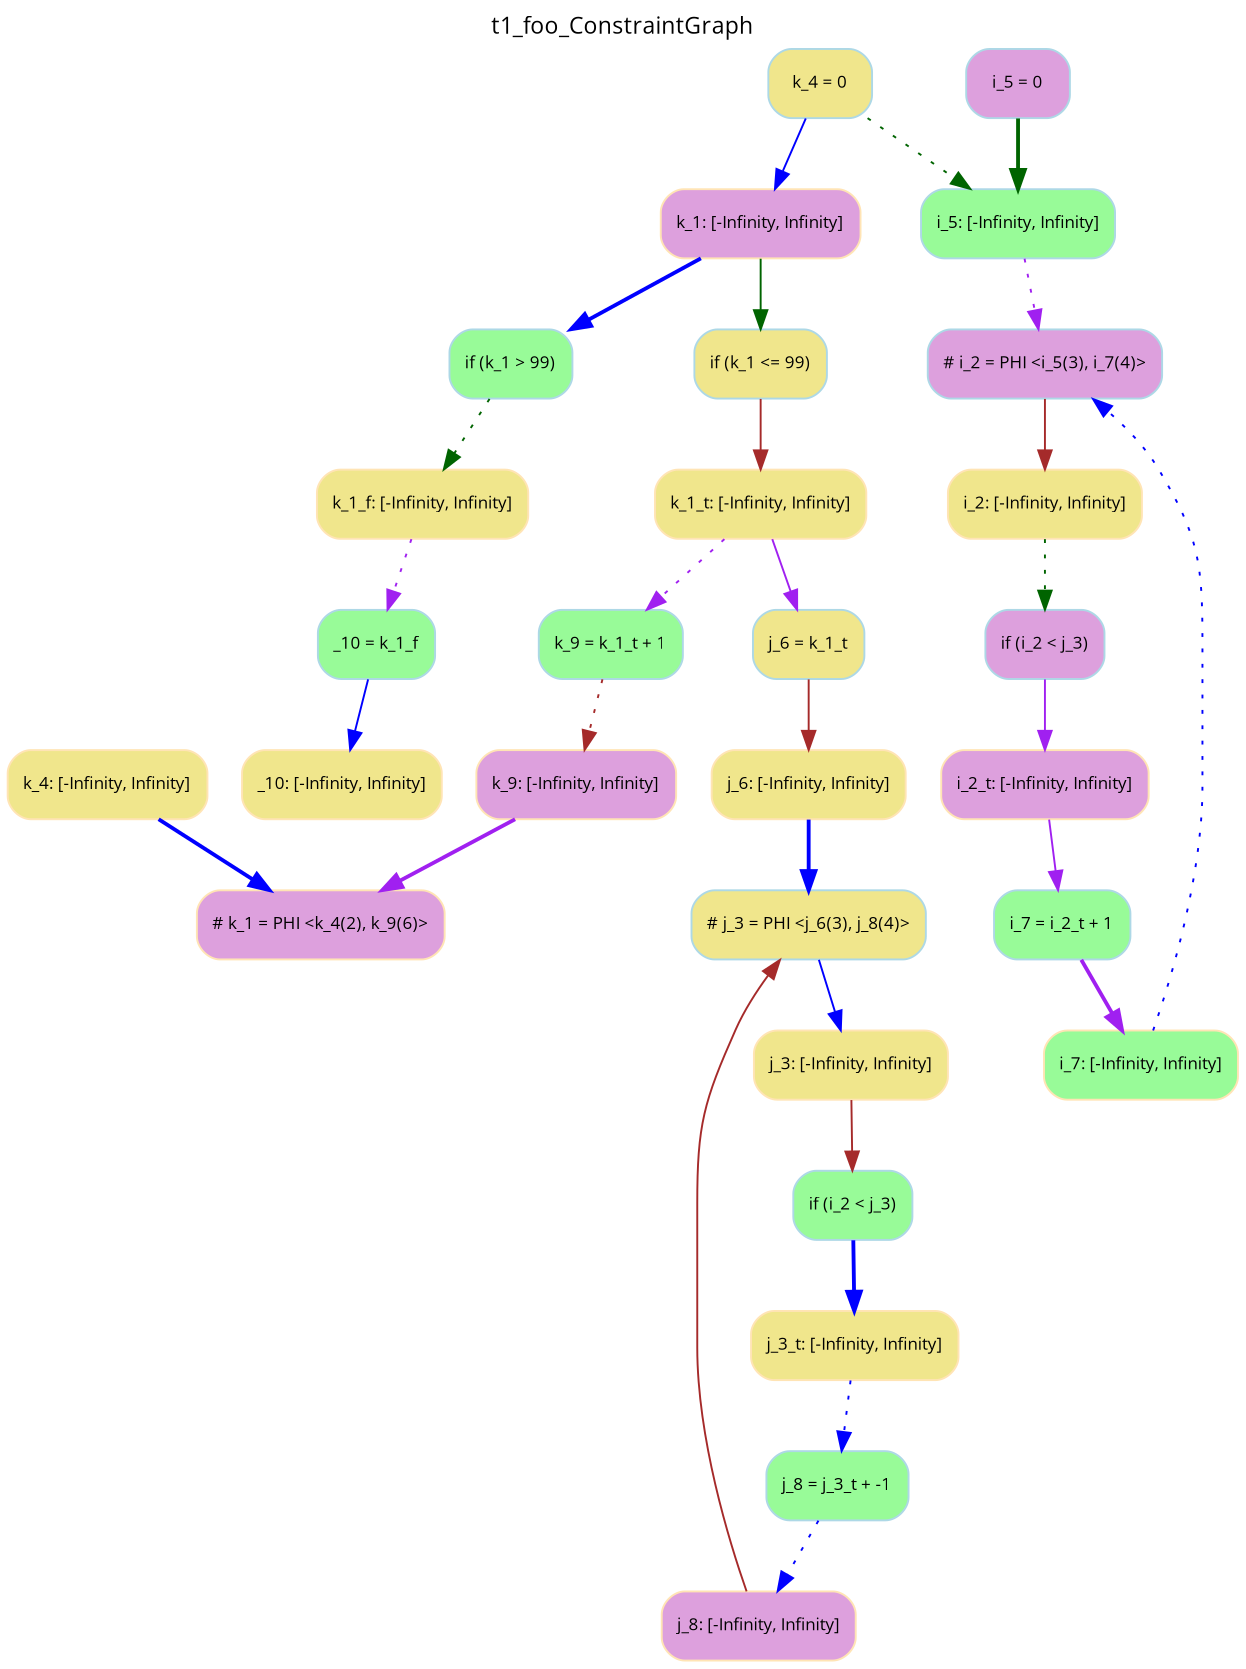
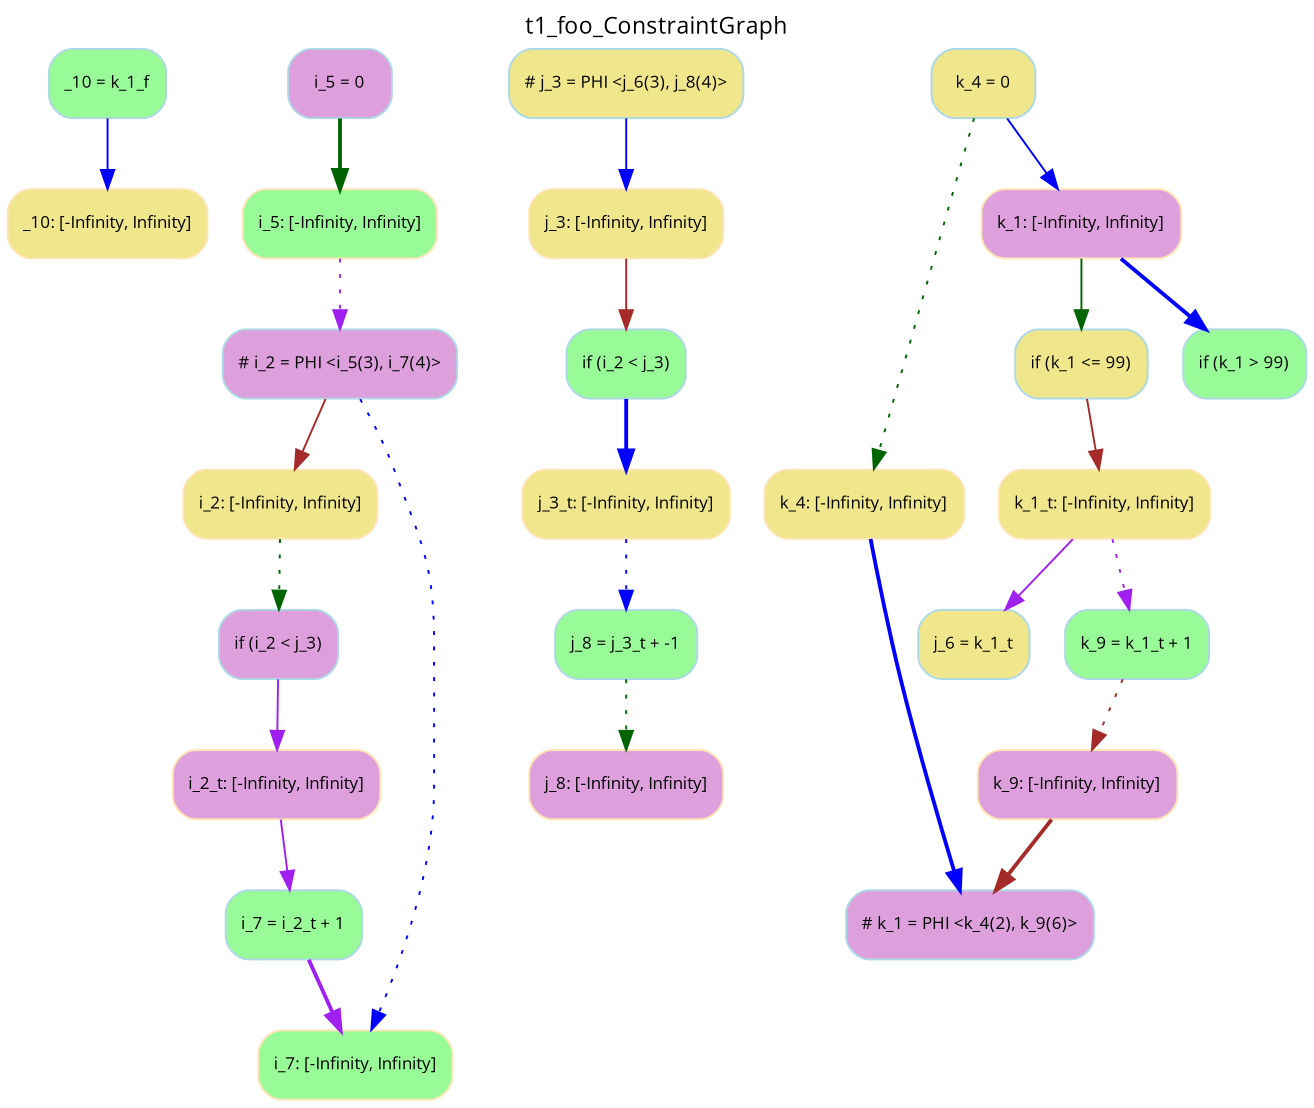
(911, 148) -> (927, 284)
(1018, 224) -> (340, 224)
(423, 504) -> none
(1202, 710) -> (434, 703)
(809, 785) -> none
(457, 850) -> (1030, 847)
(321, 925) -> (970, 925)
(697, 1279) -> none
(803, 1548) -> (626, 705)
